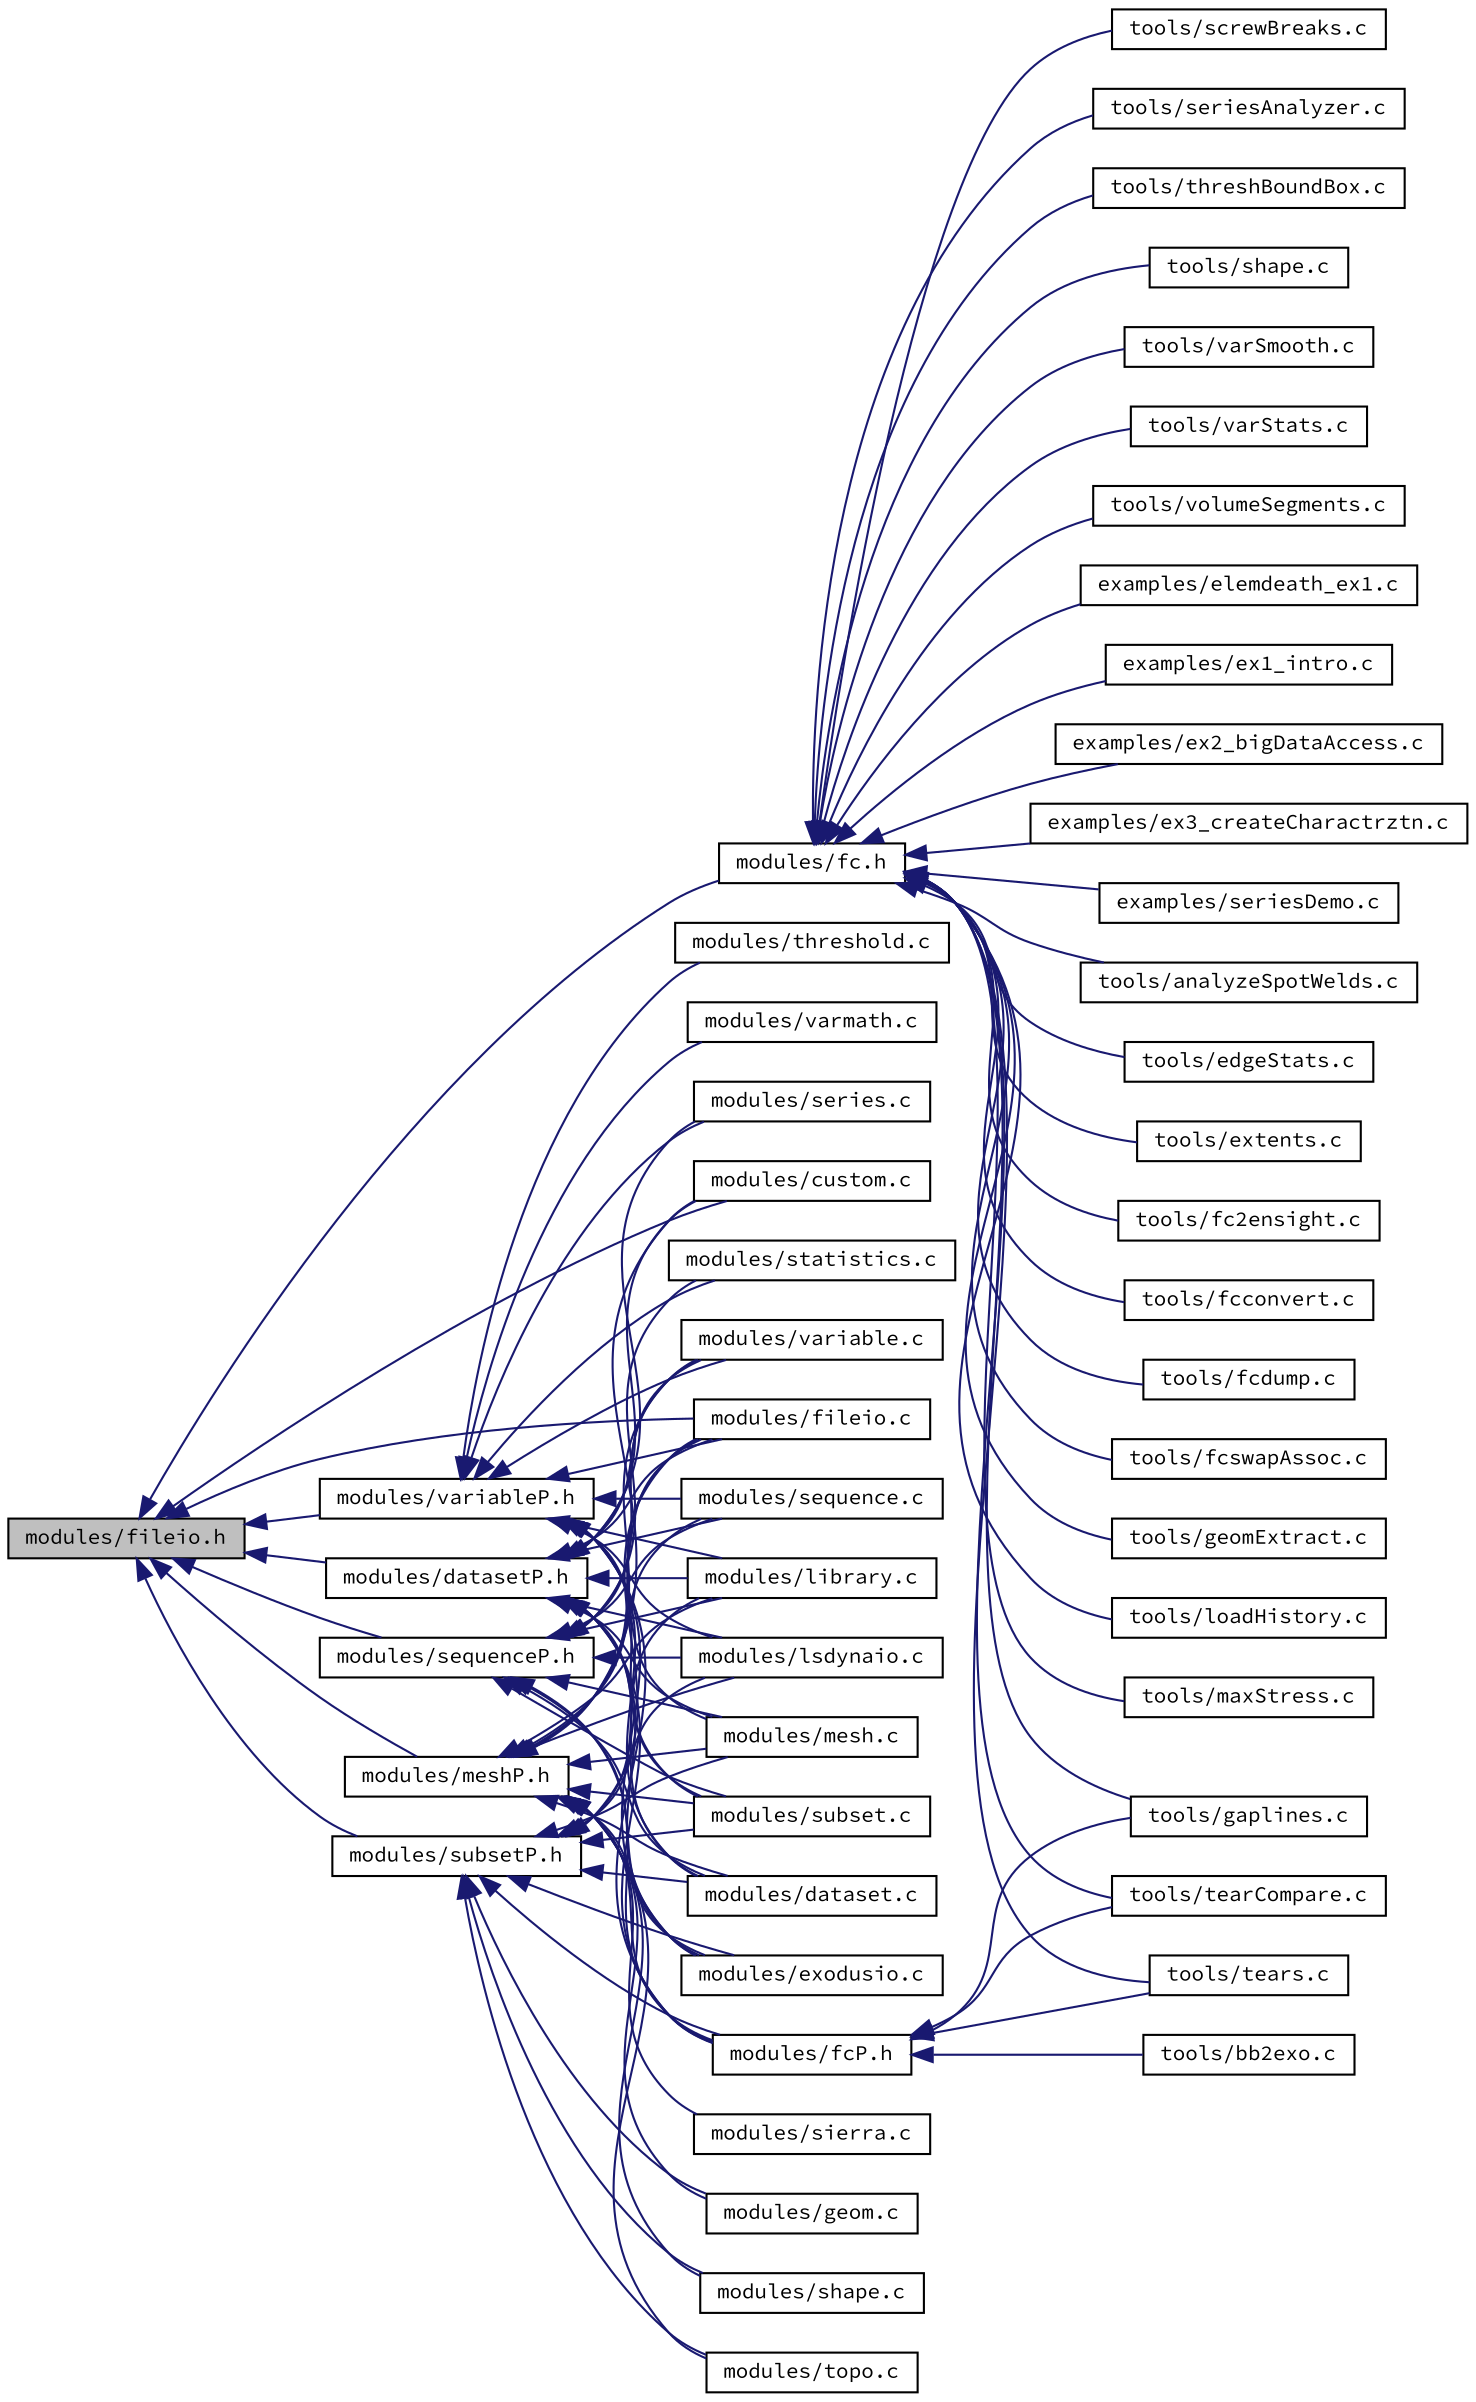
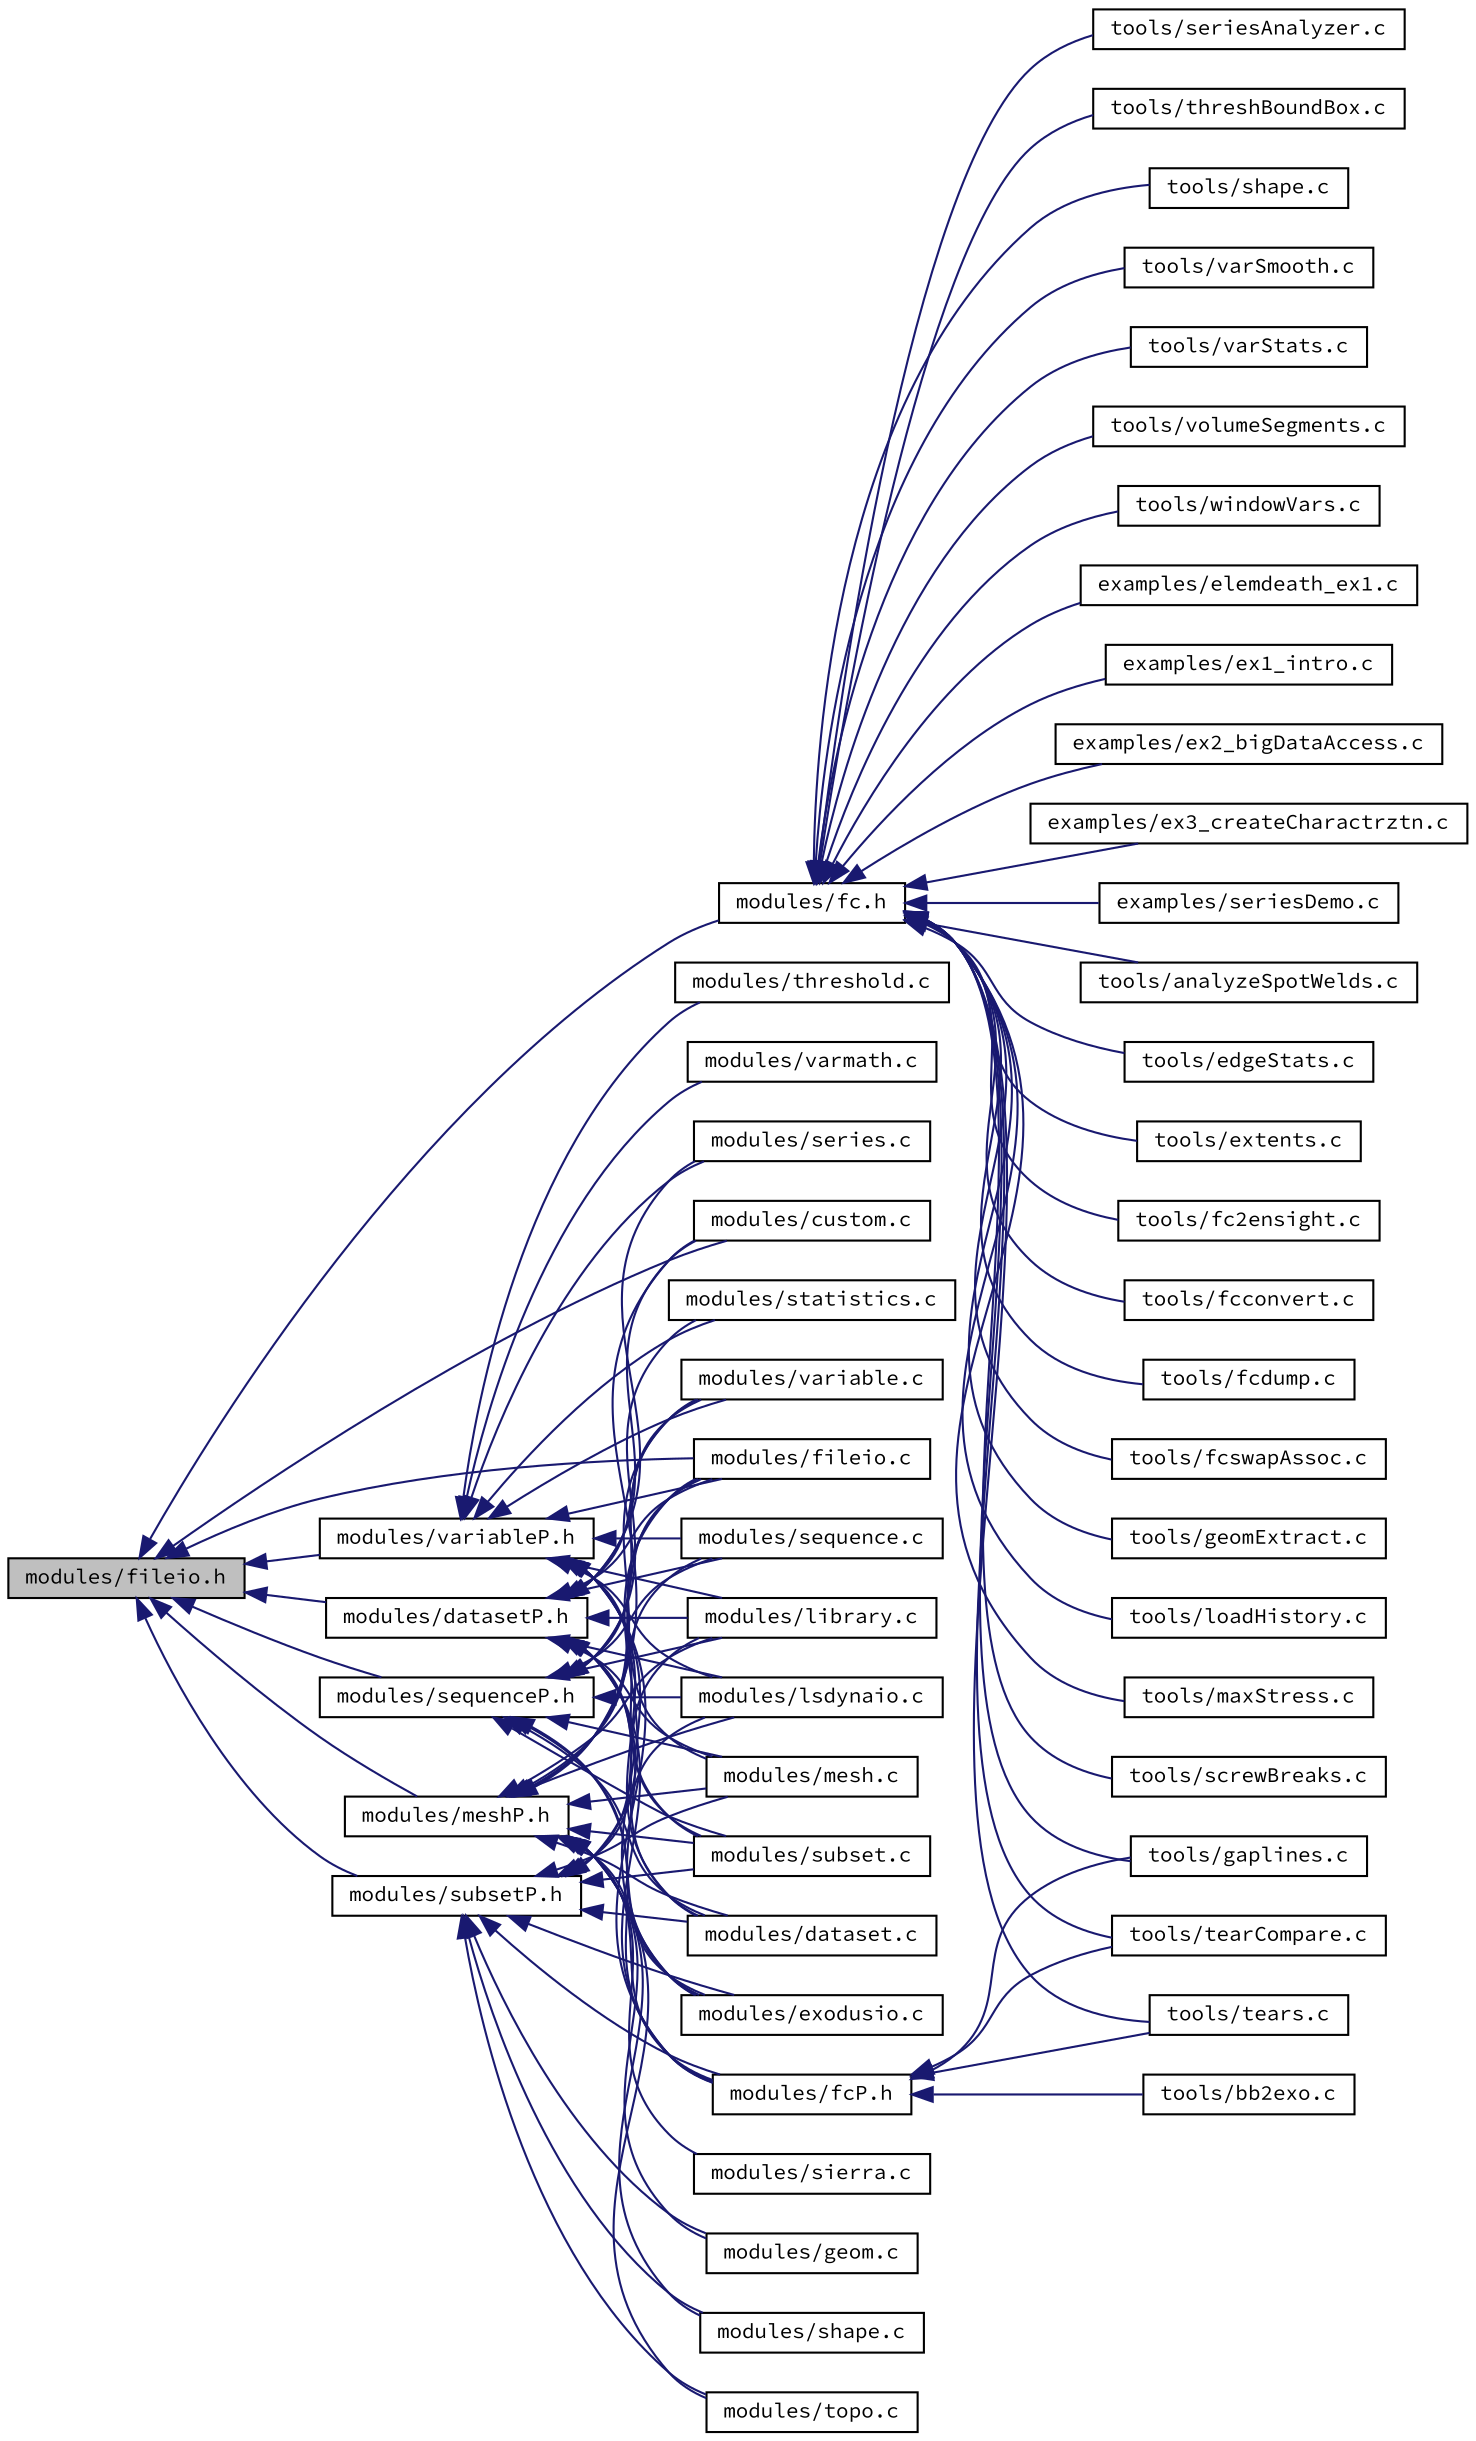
none -> (1249, 506)
